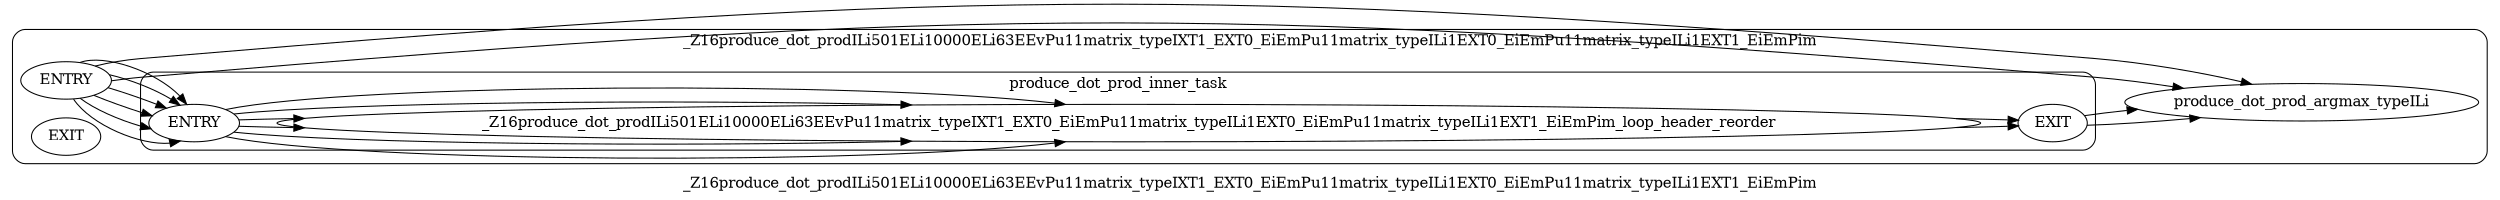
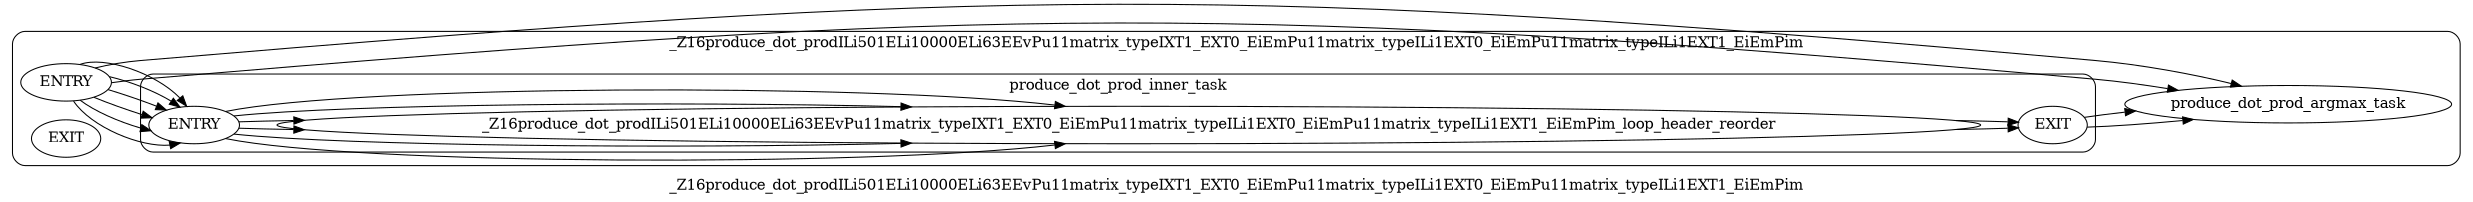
(2302, 102) -> (2288, 104)
